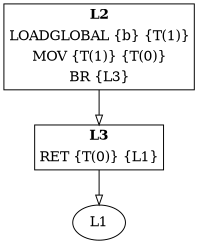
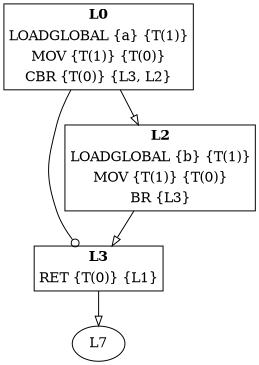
none -> (99, 47)
(99, 223) -> (99, 344)
